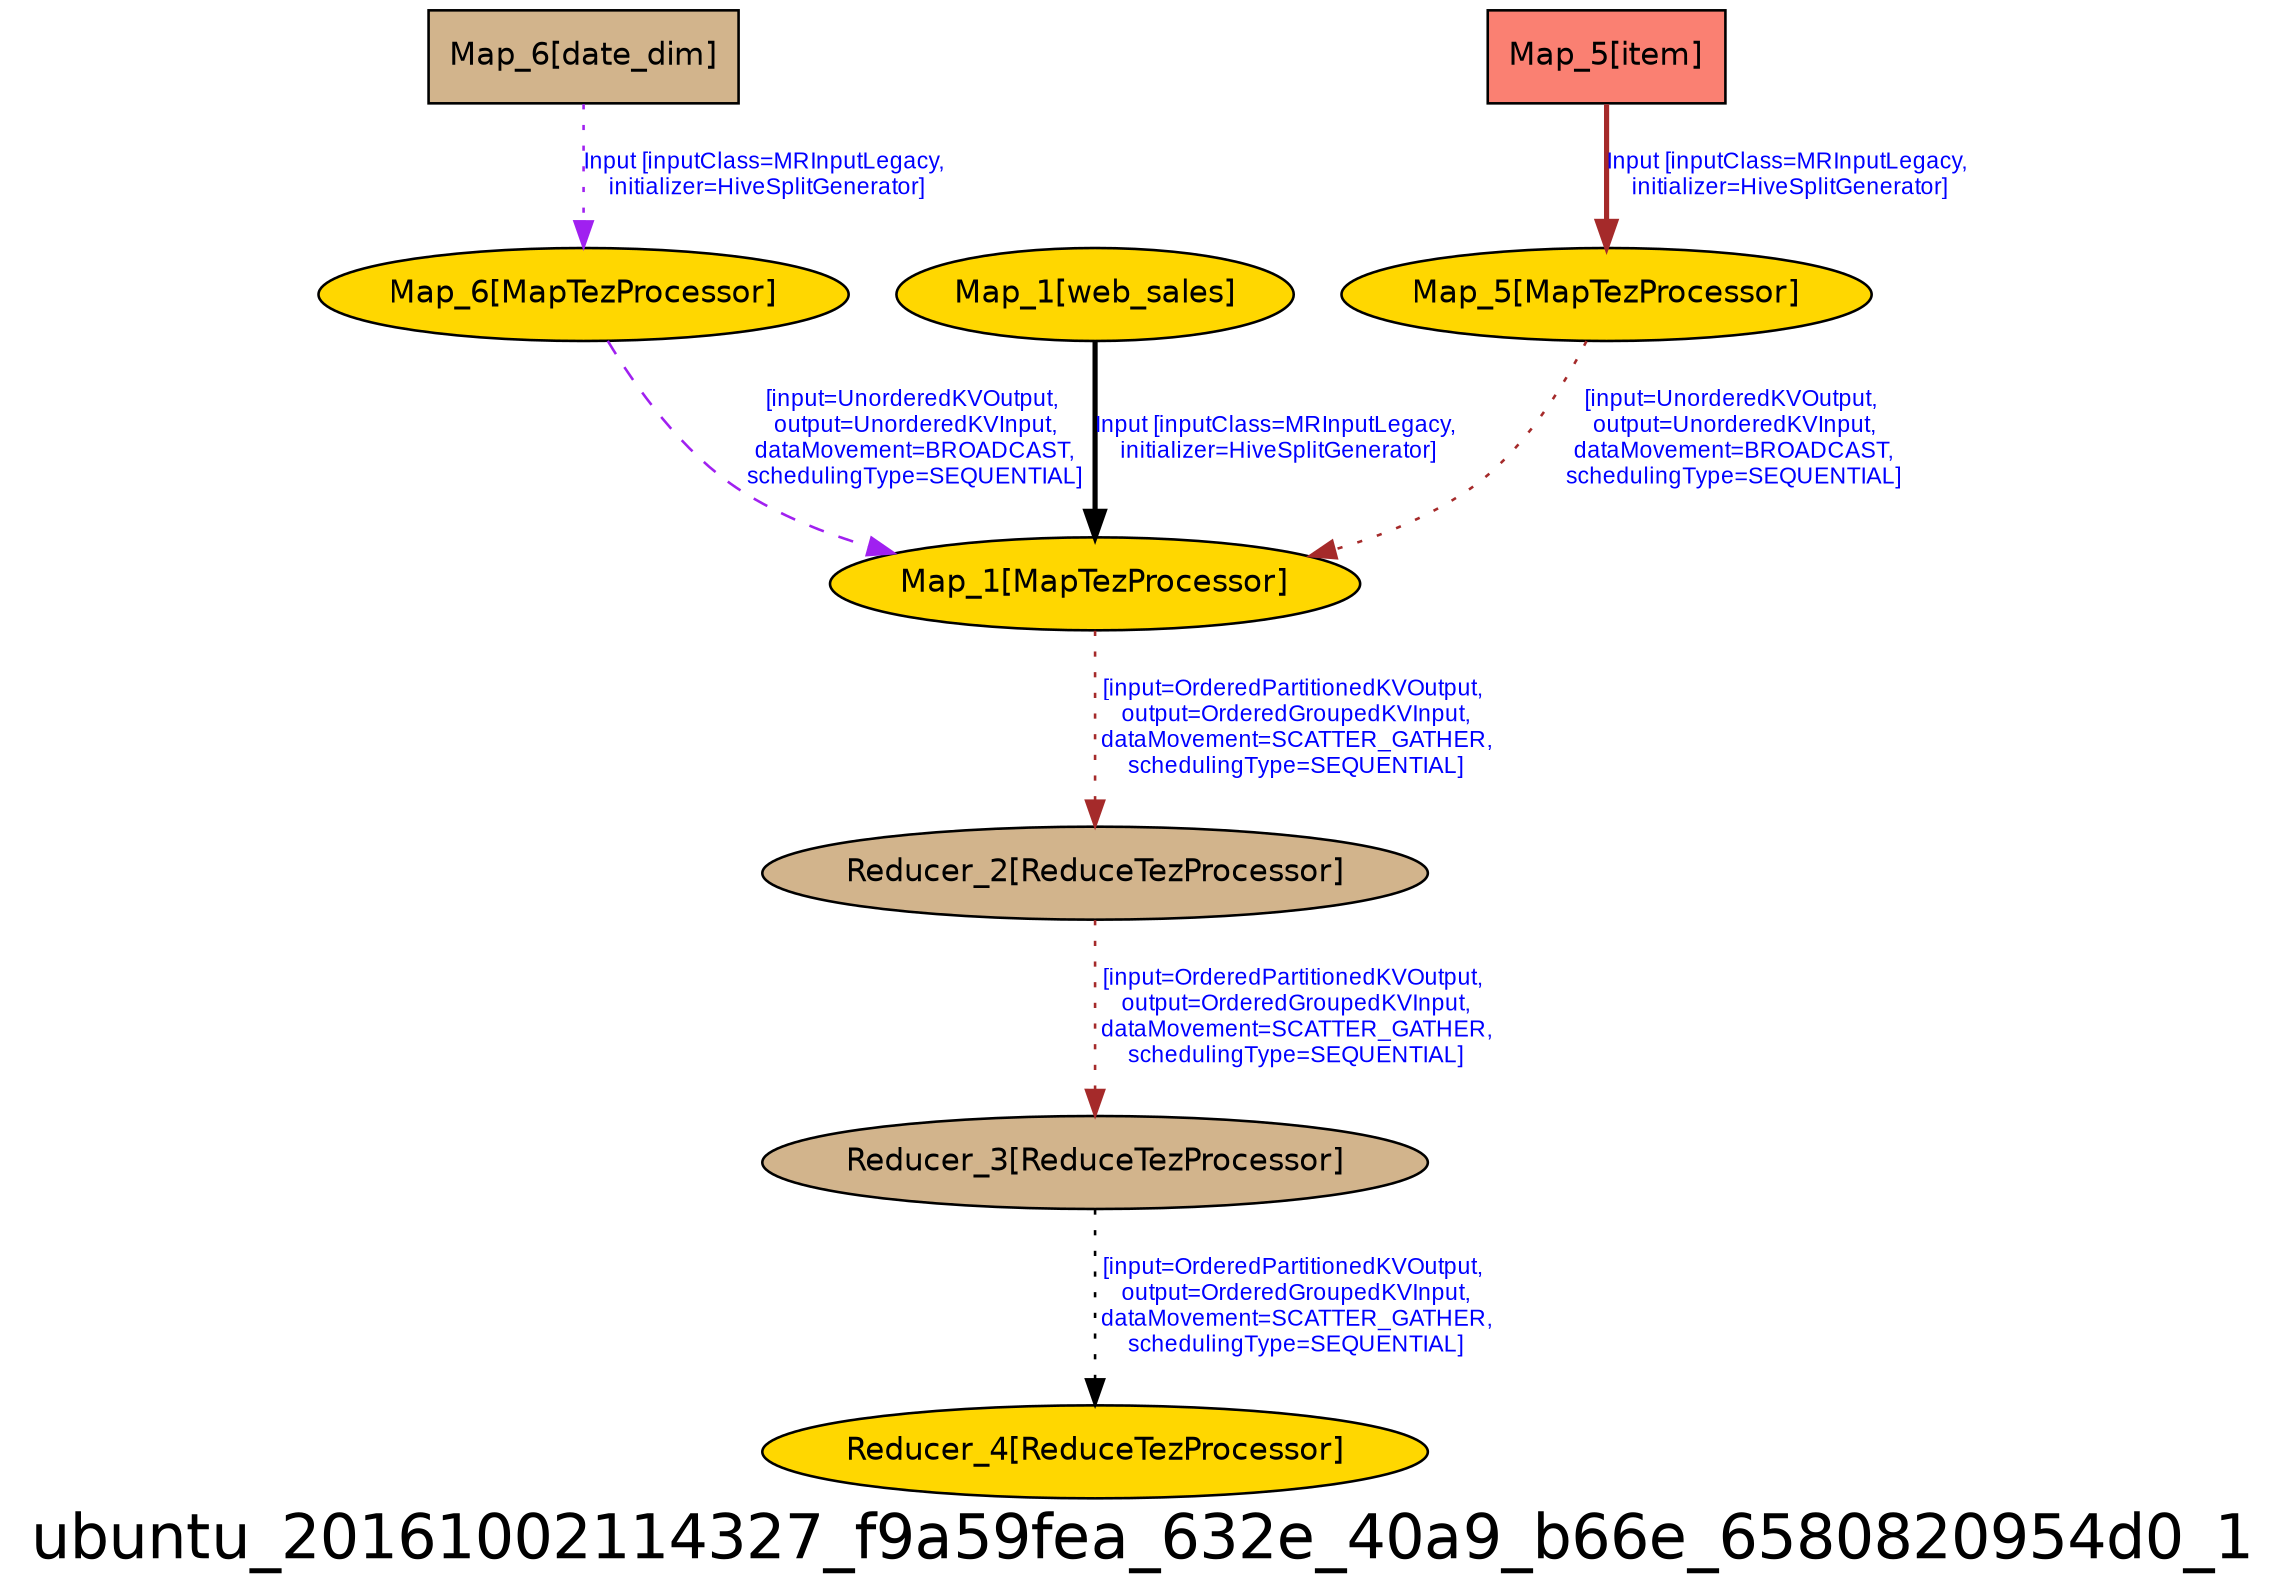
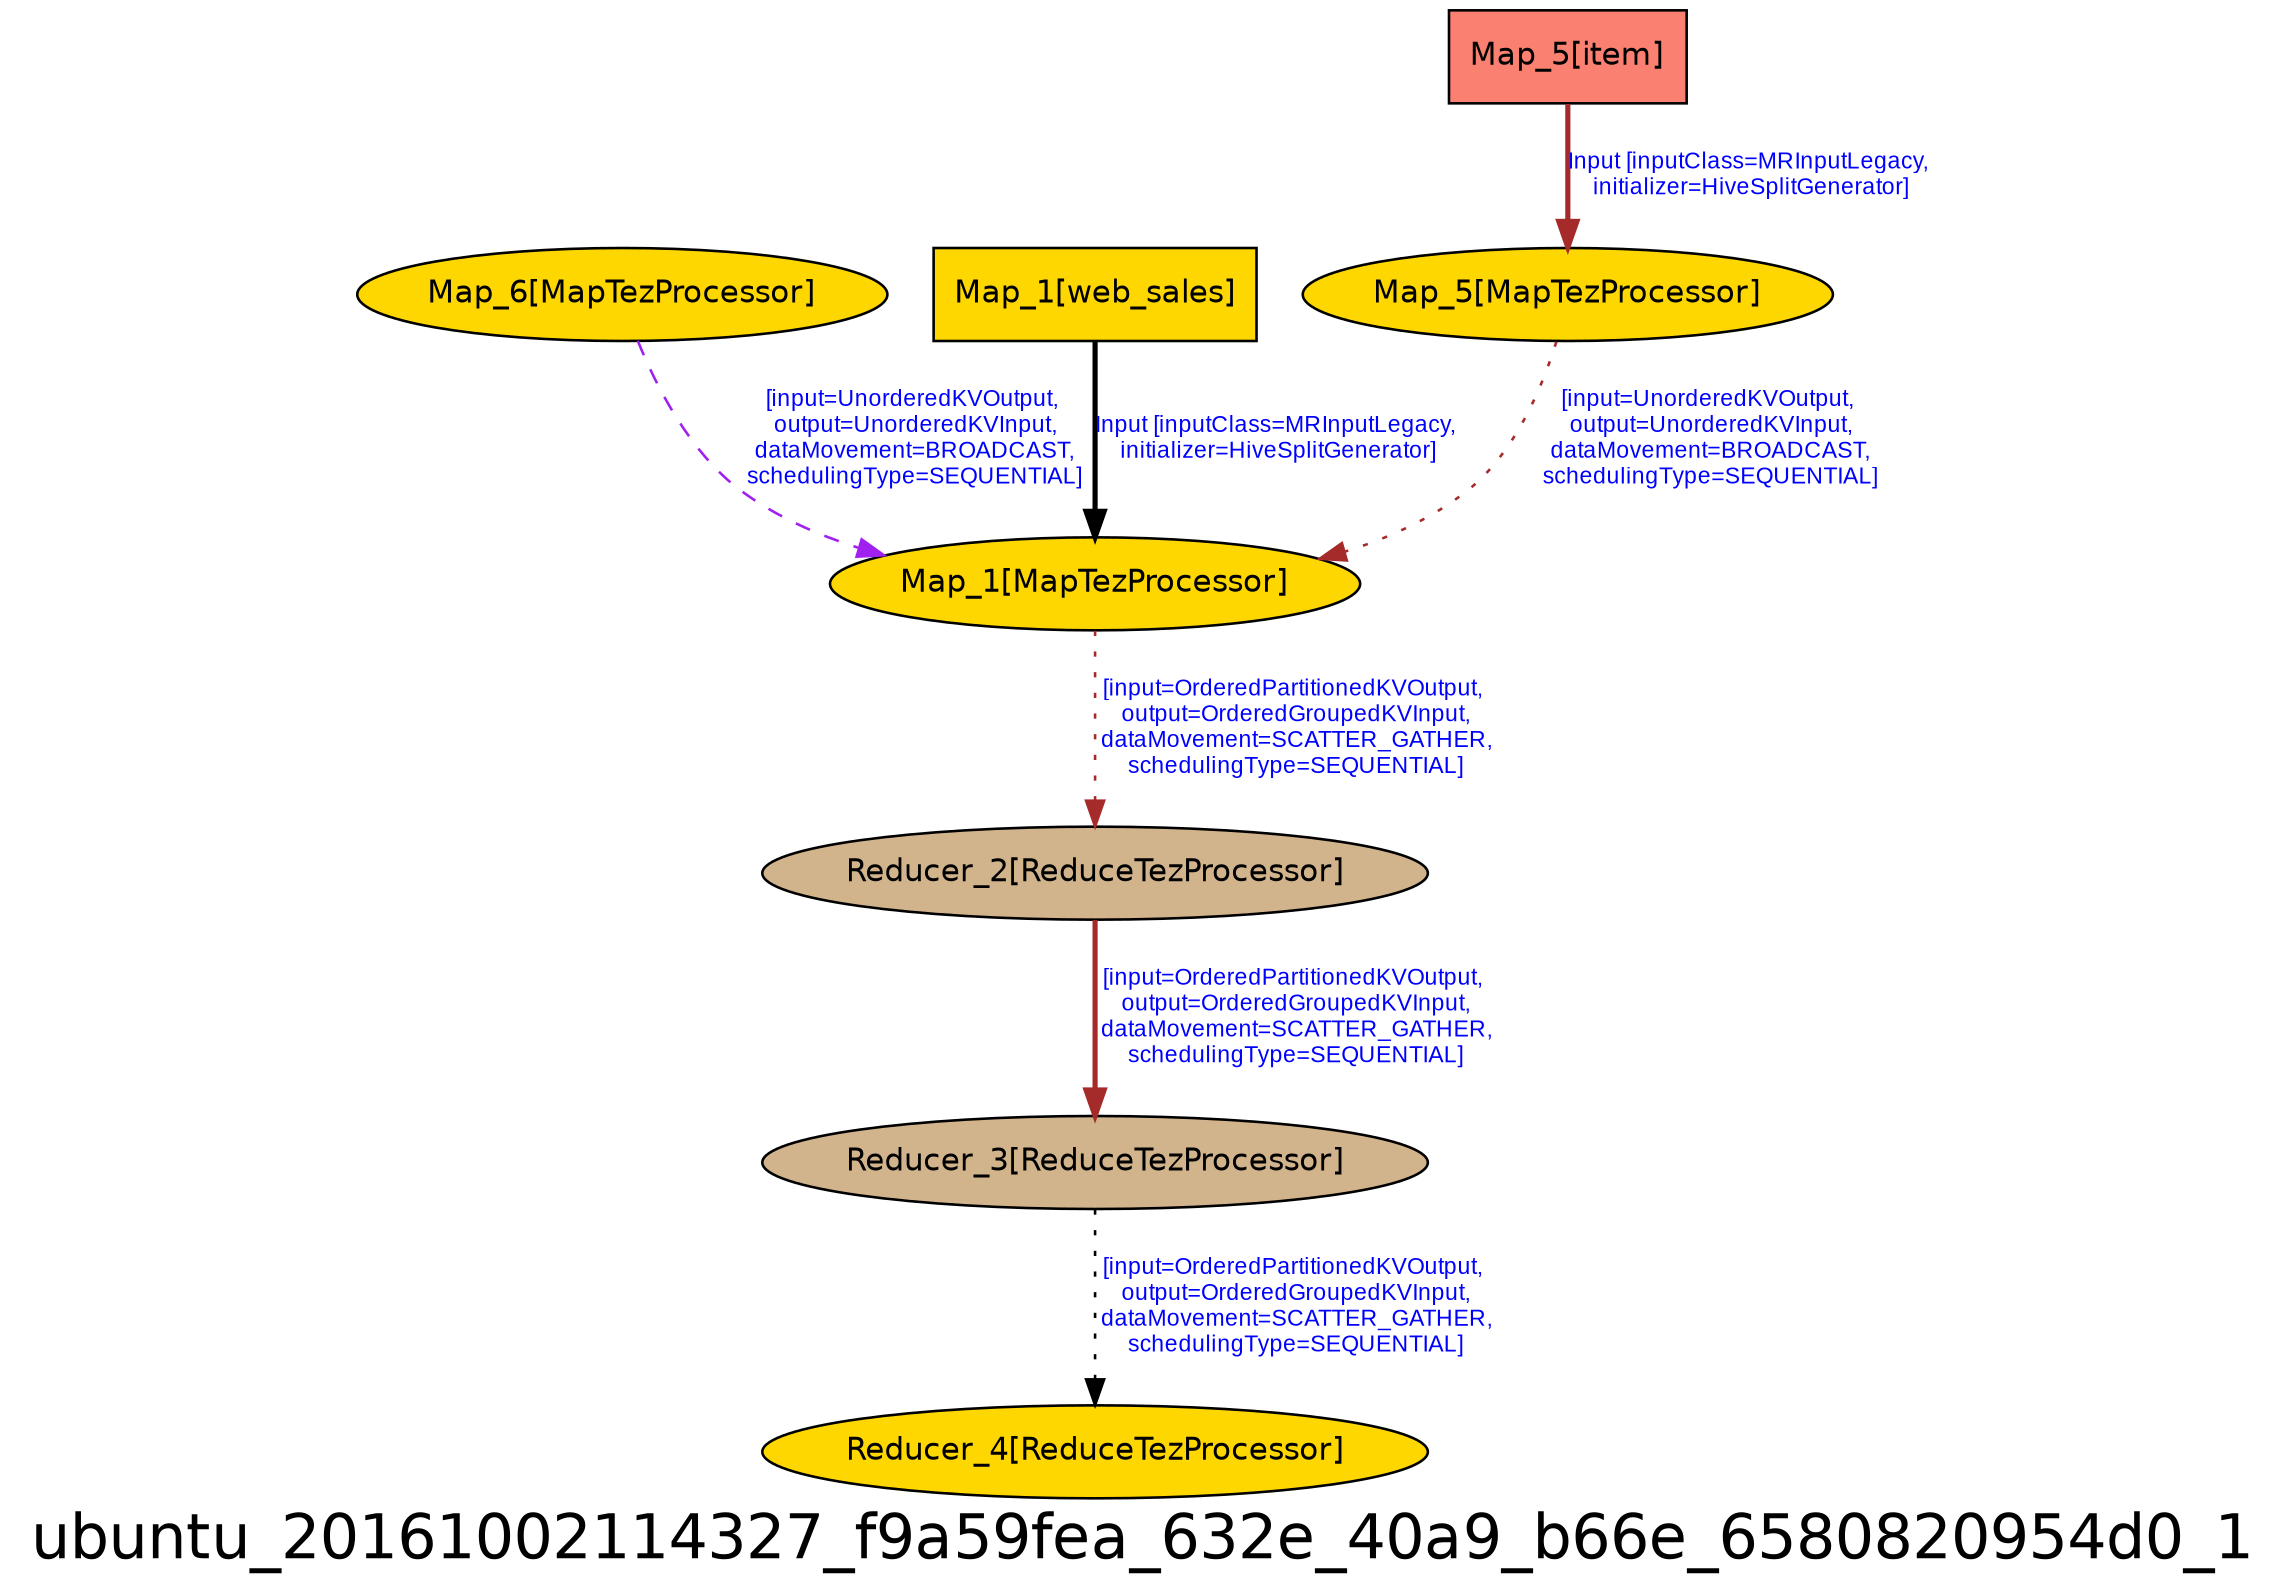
(584, 57) -> none
(1095, 294) -> (1095, 294)
(1095, 1005) -> (1095, 1005)
